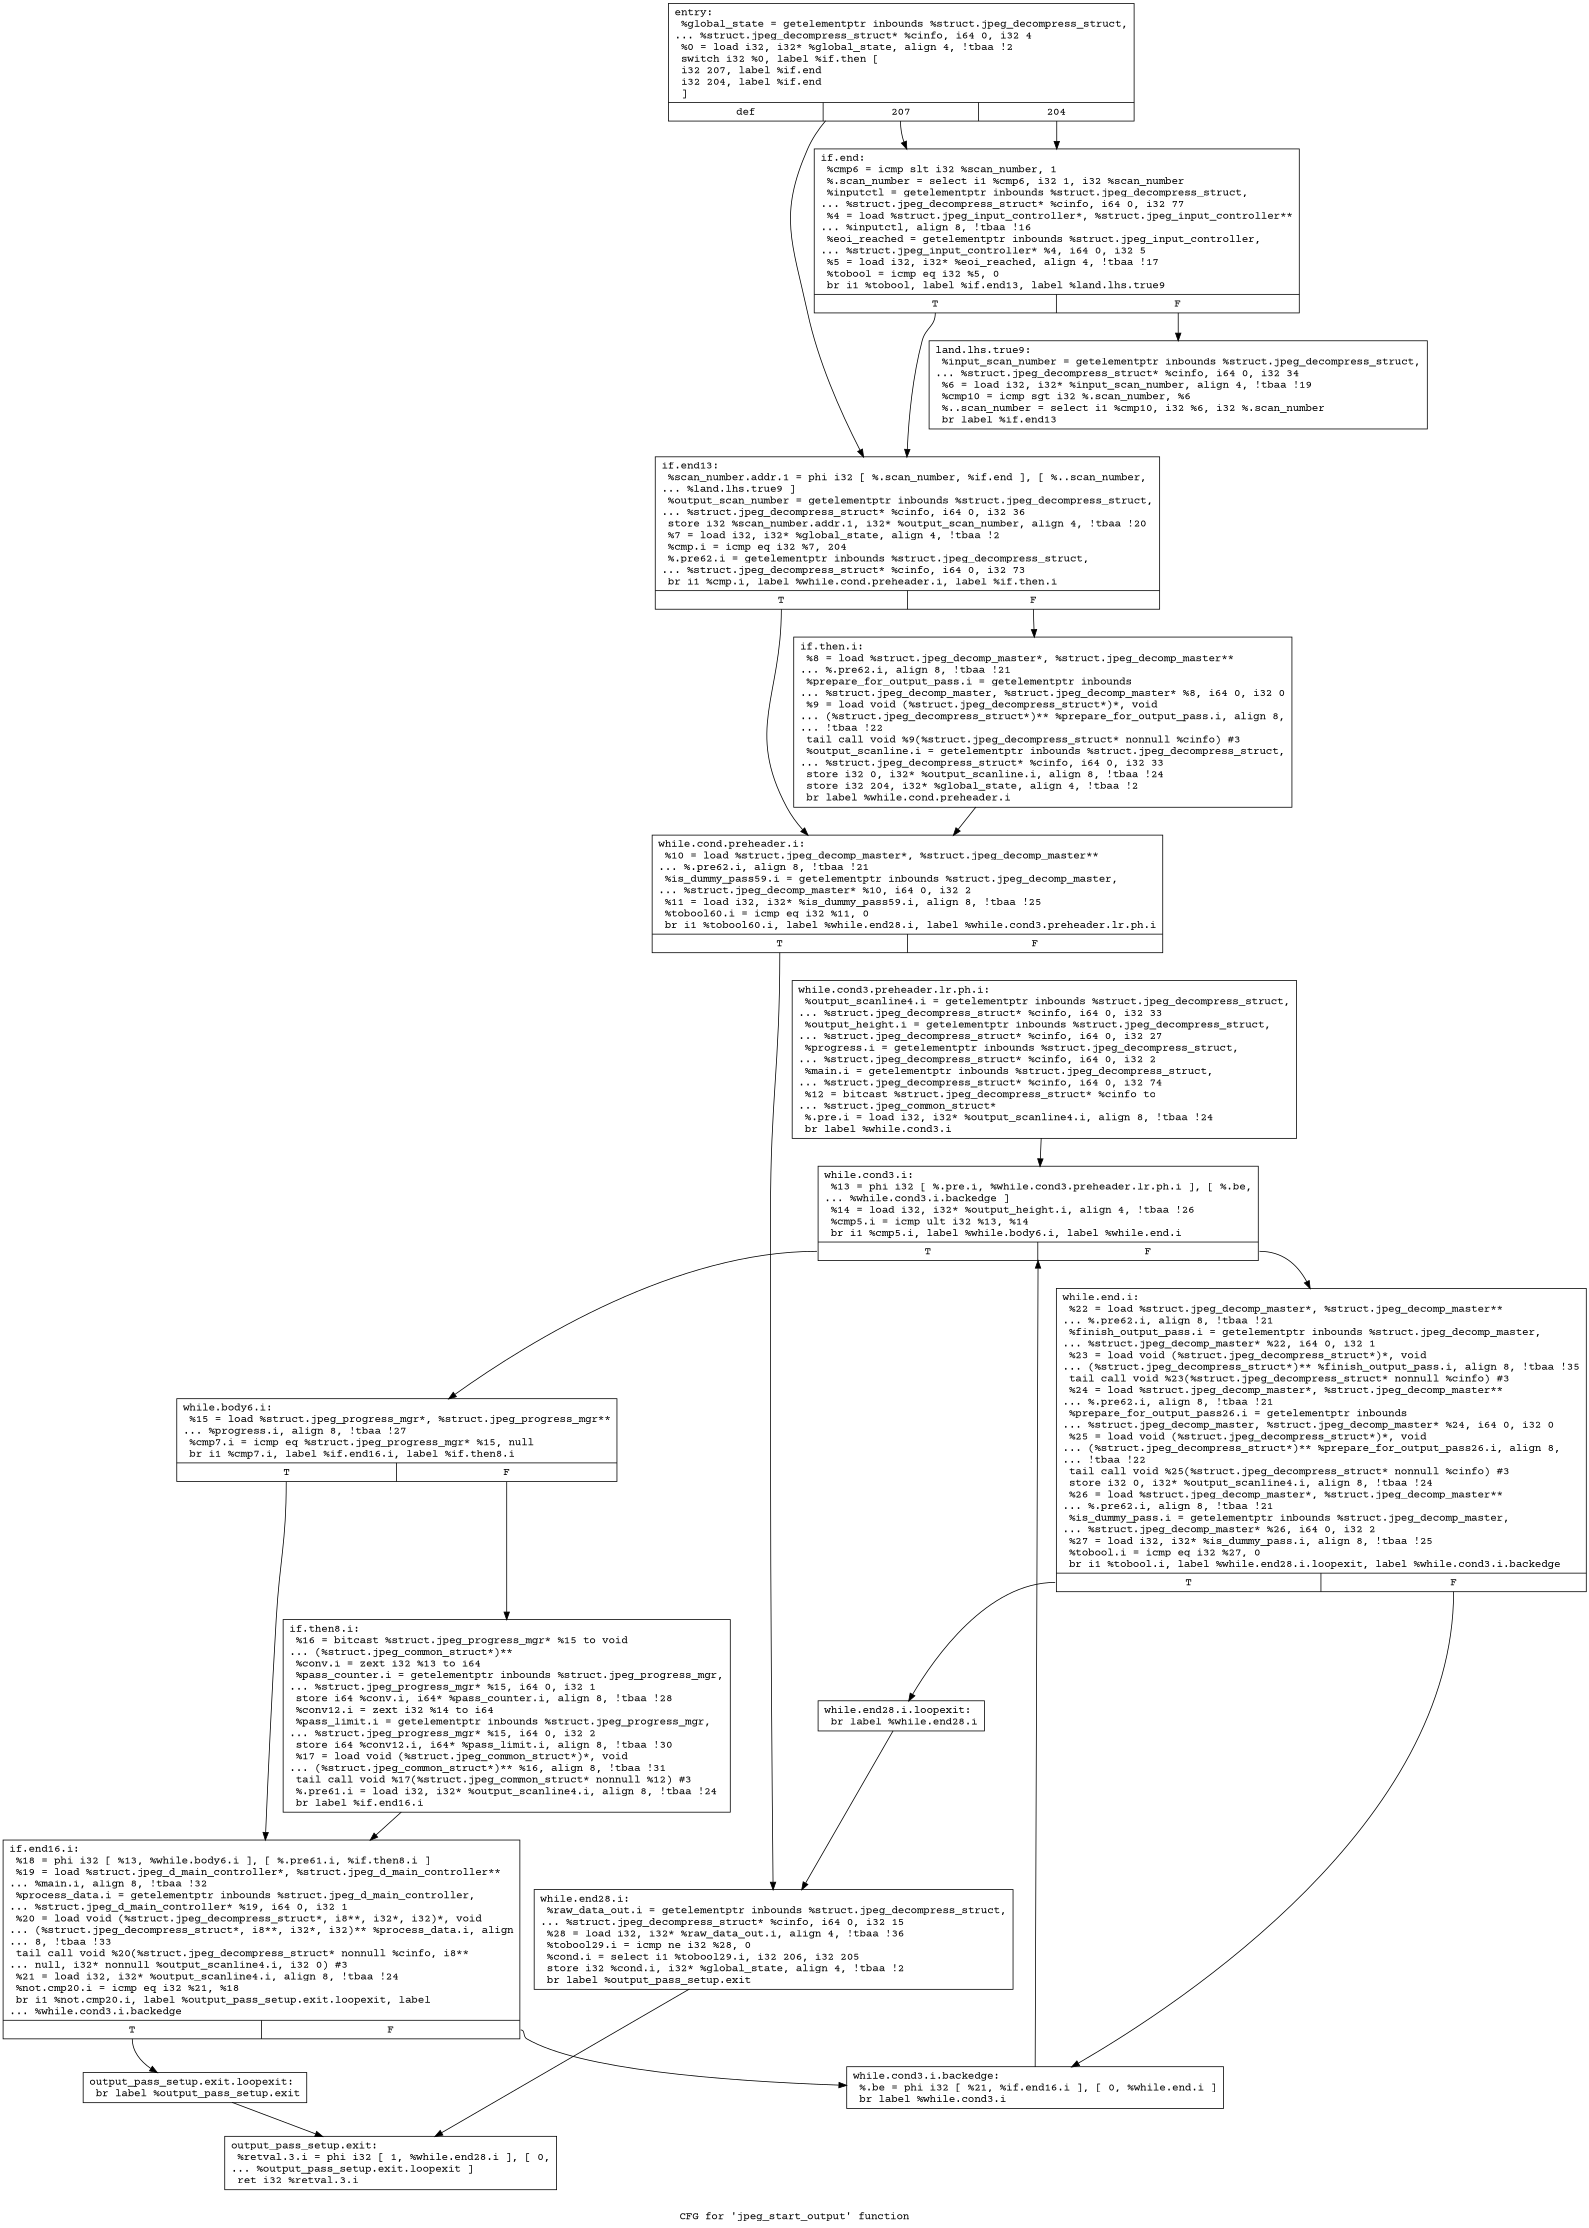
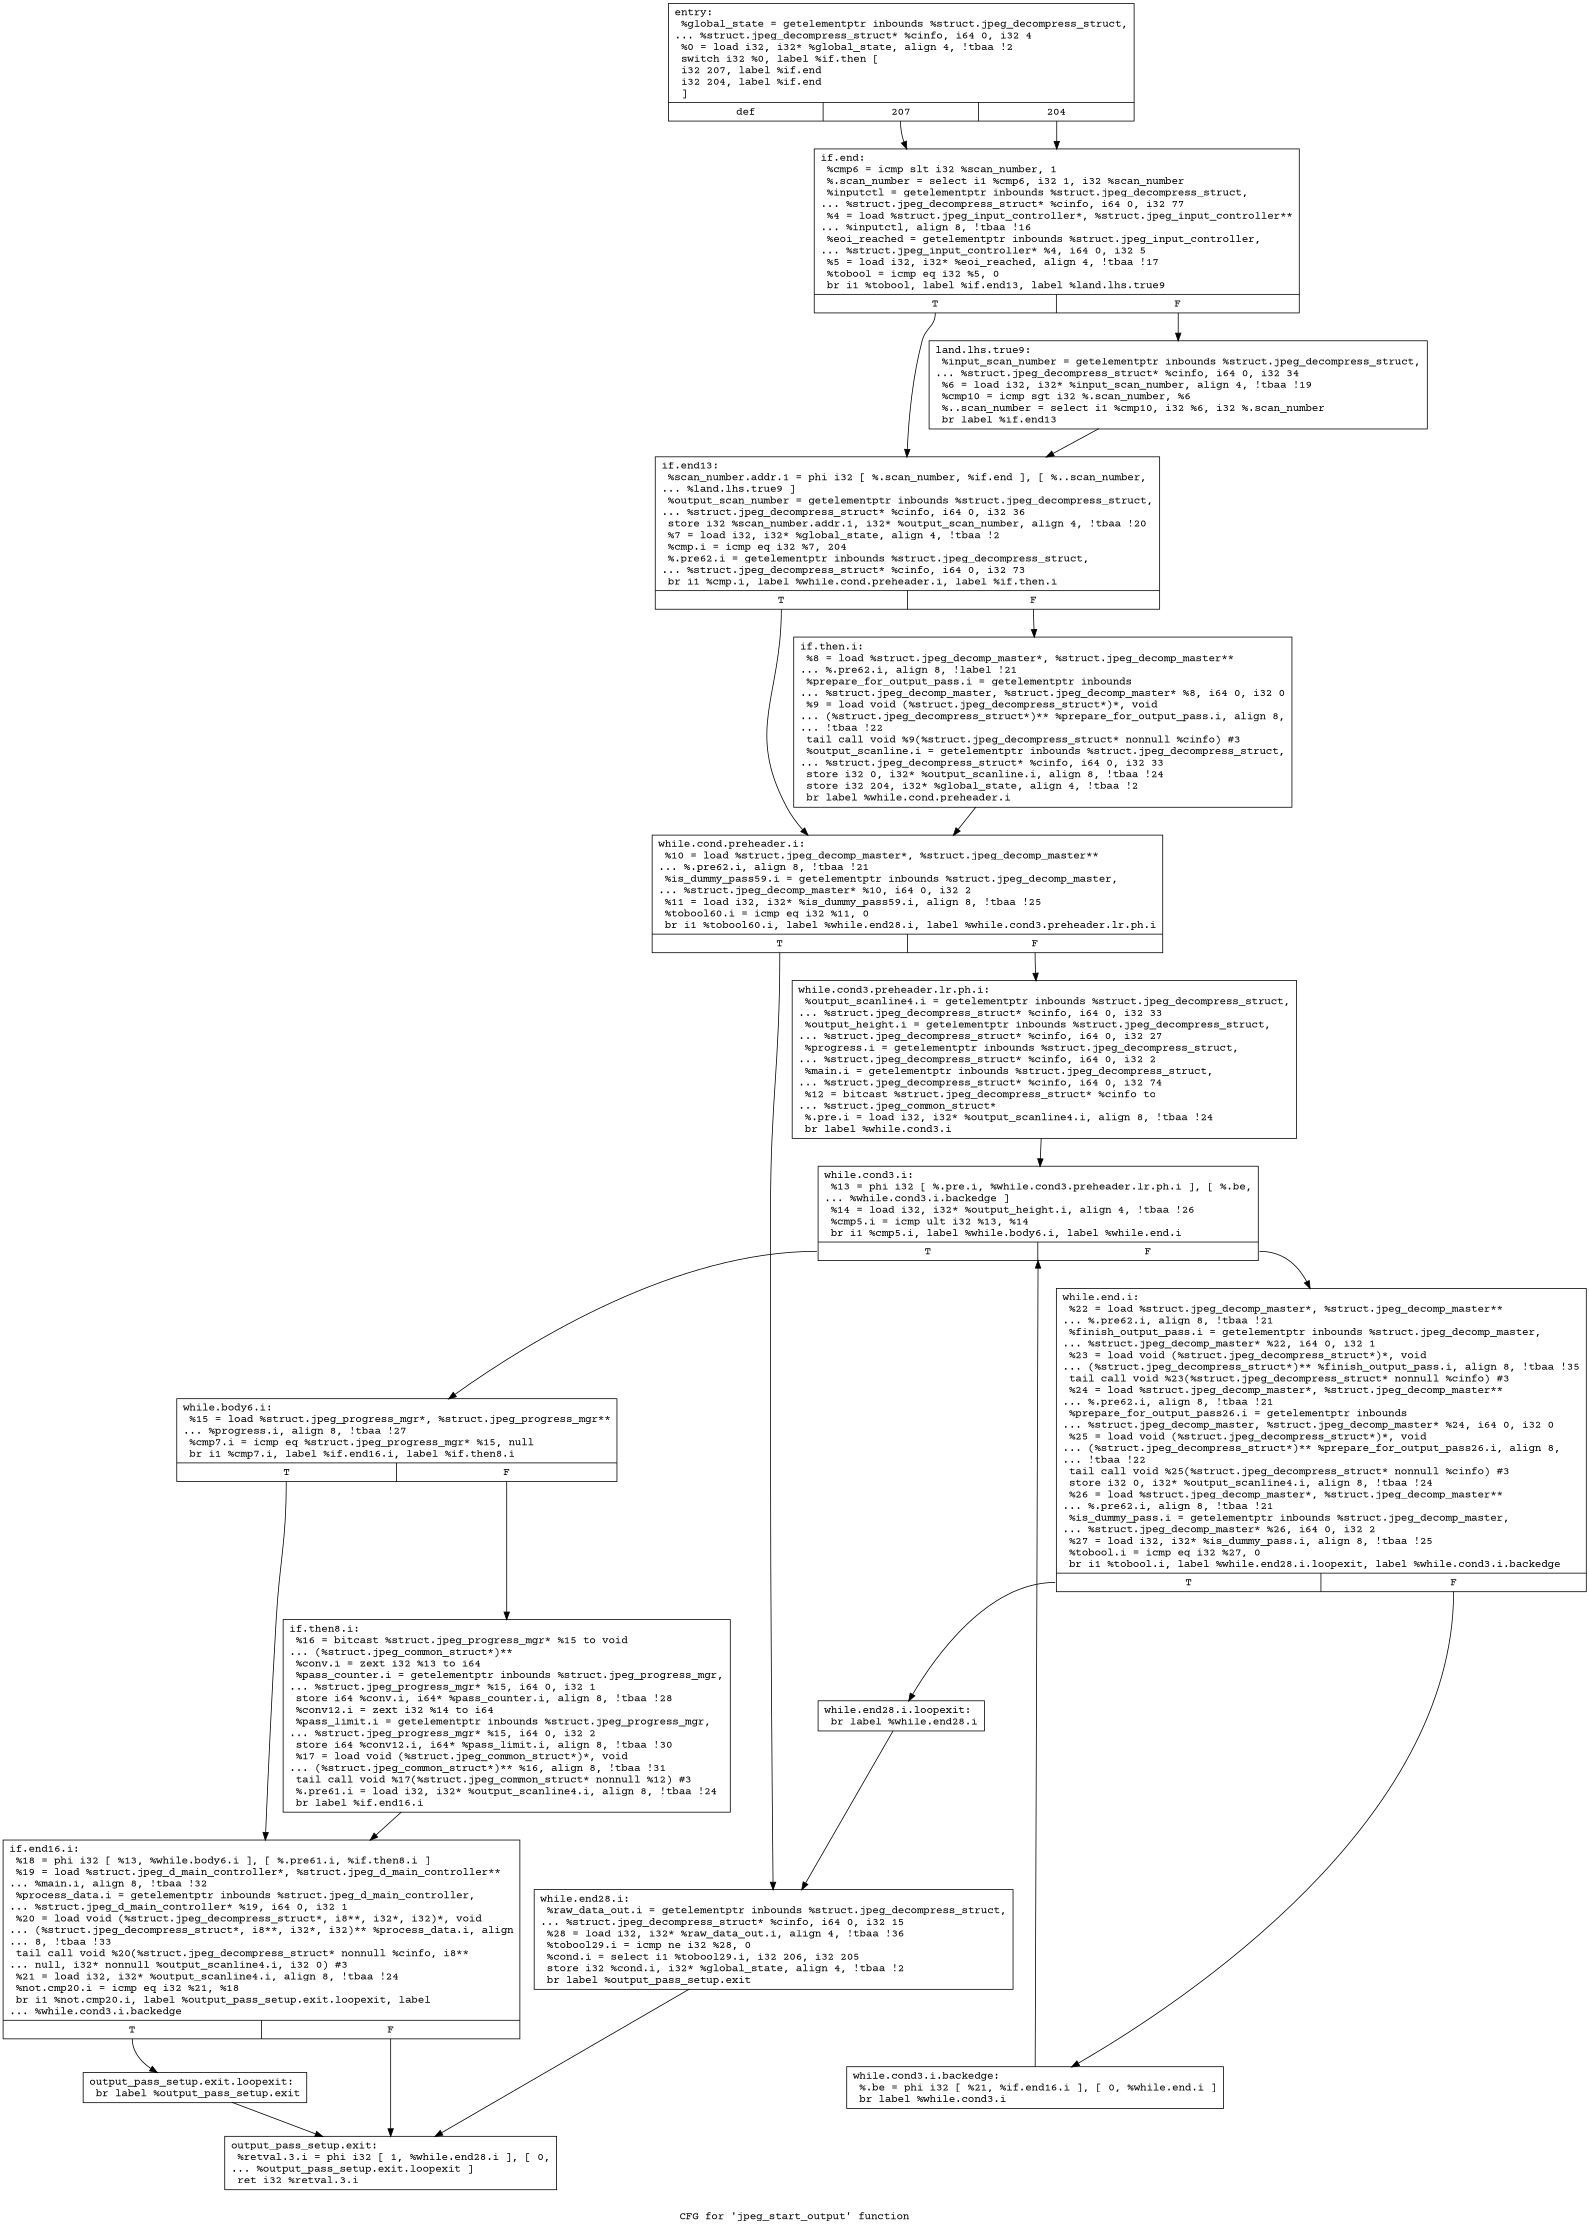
(802, 286) -> (1076, 441)
(906, 670) -> (909, 670)
none -> (1035, 963)
(675, 2074) -> (391, 2084)
